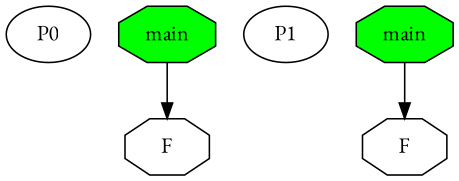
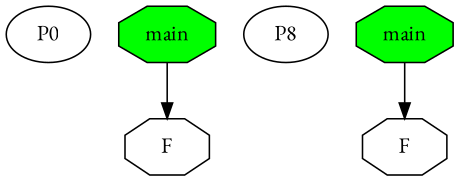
(286, 34) -> (286, 34)
